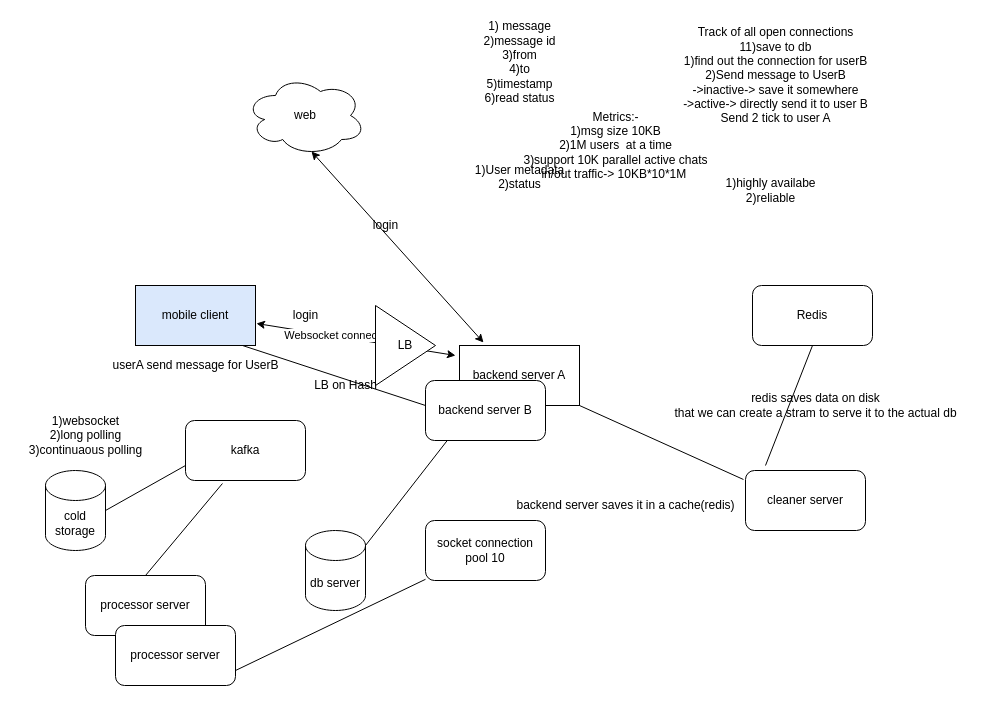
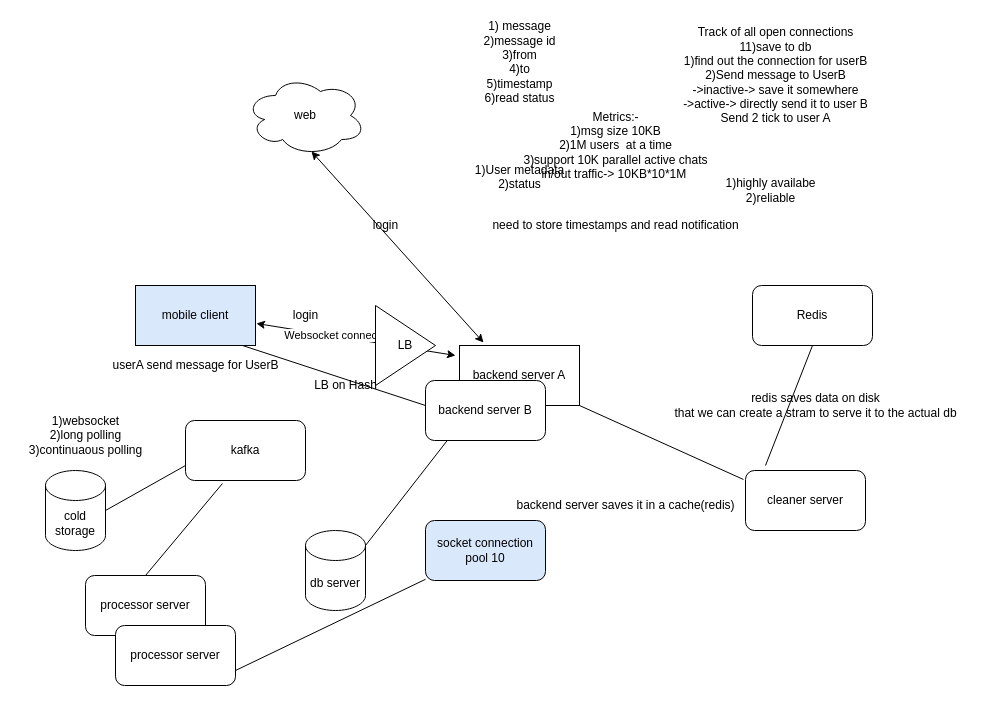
none -> (616, 226)
(486, 551) -> (486, 551)
